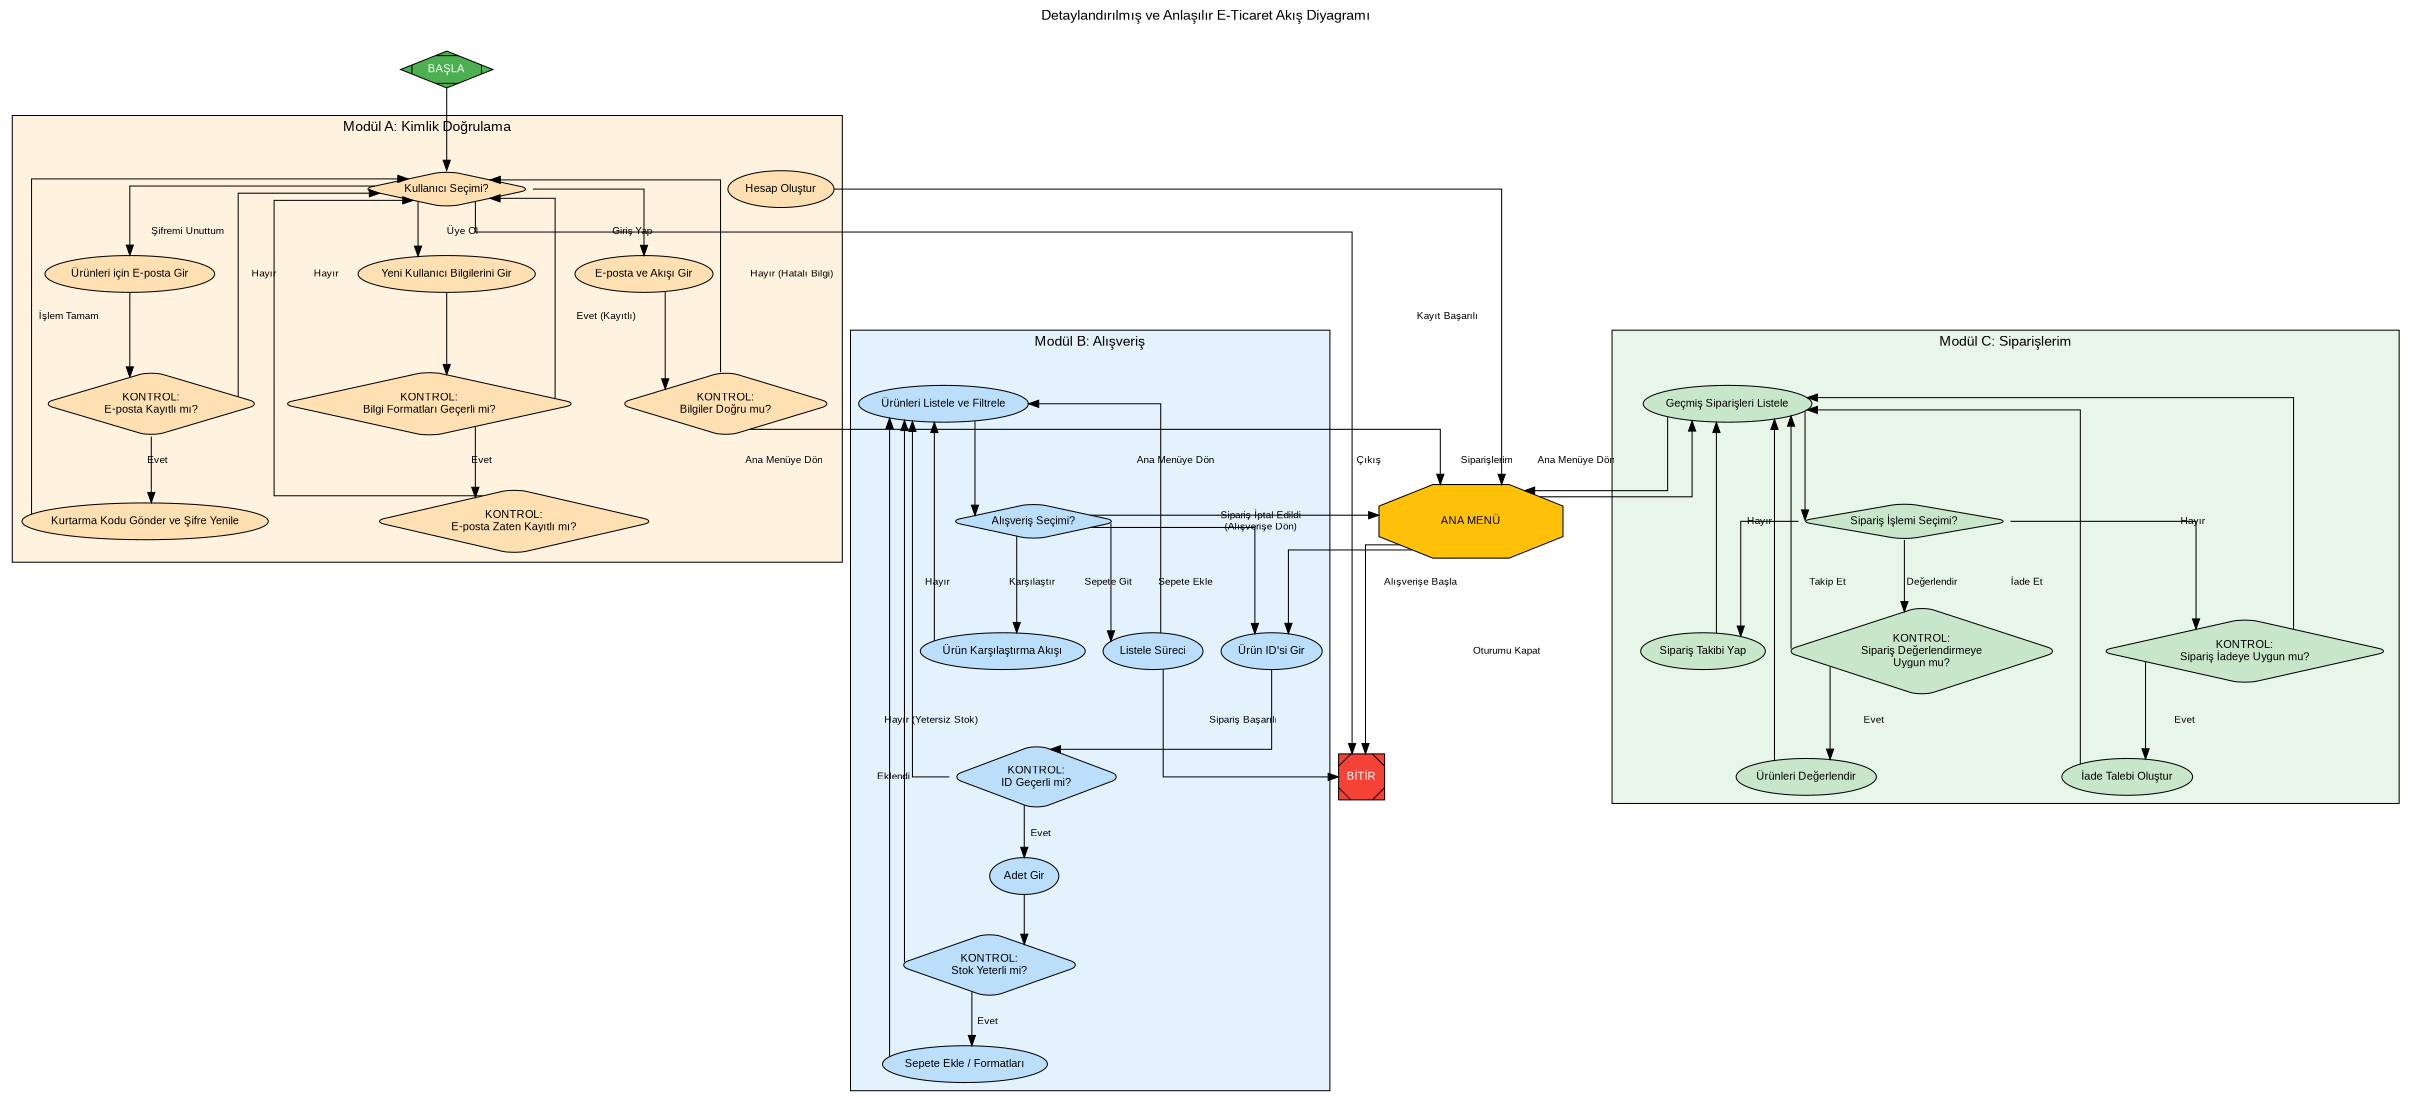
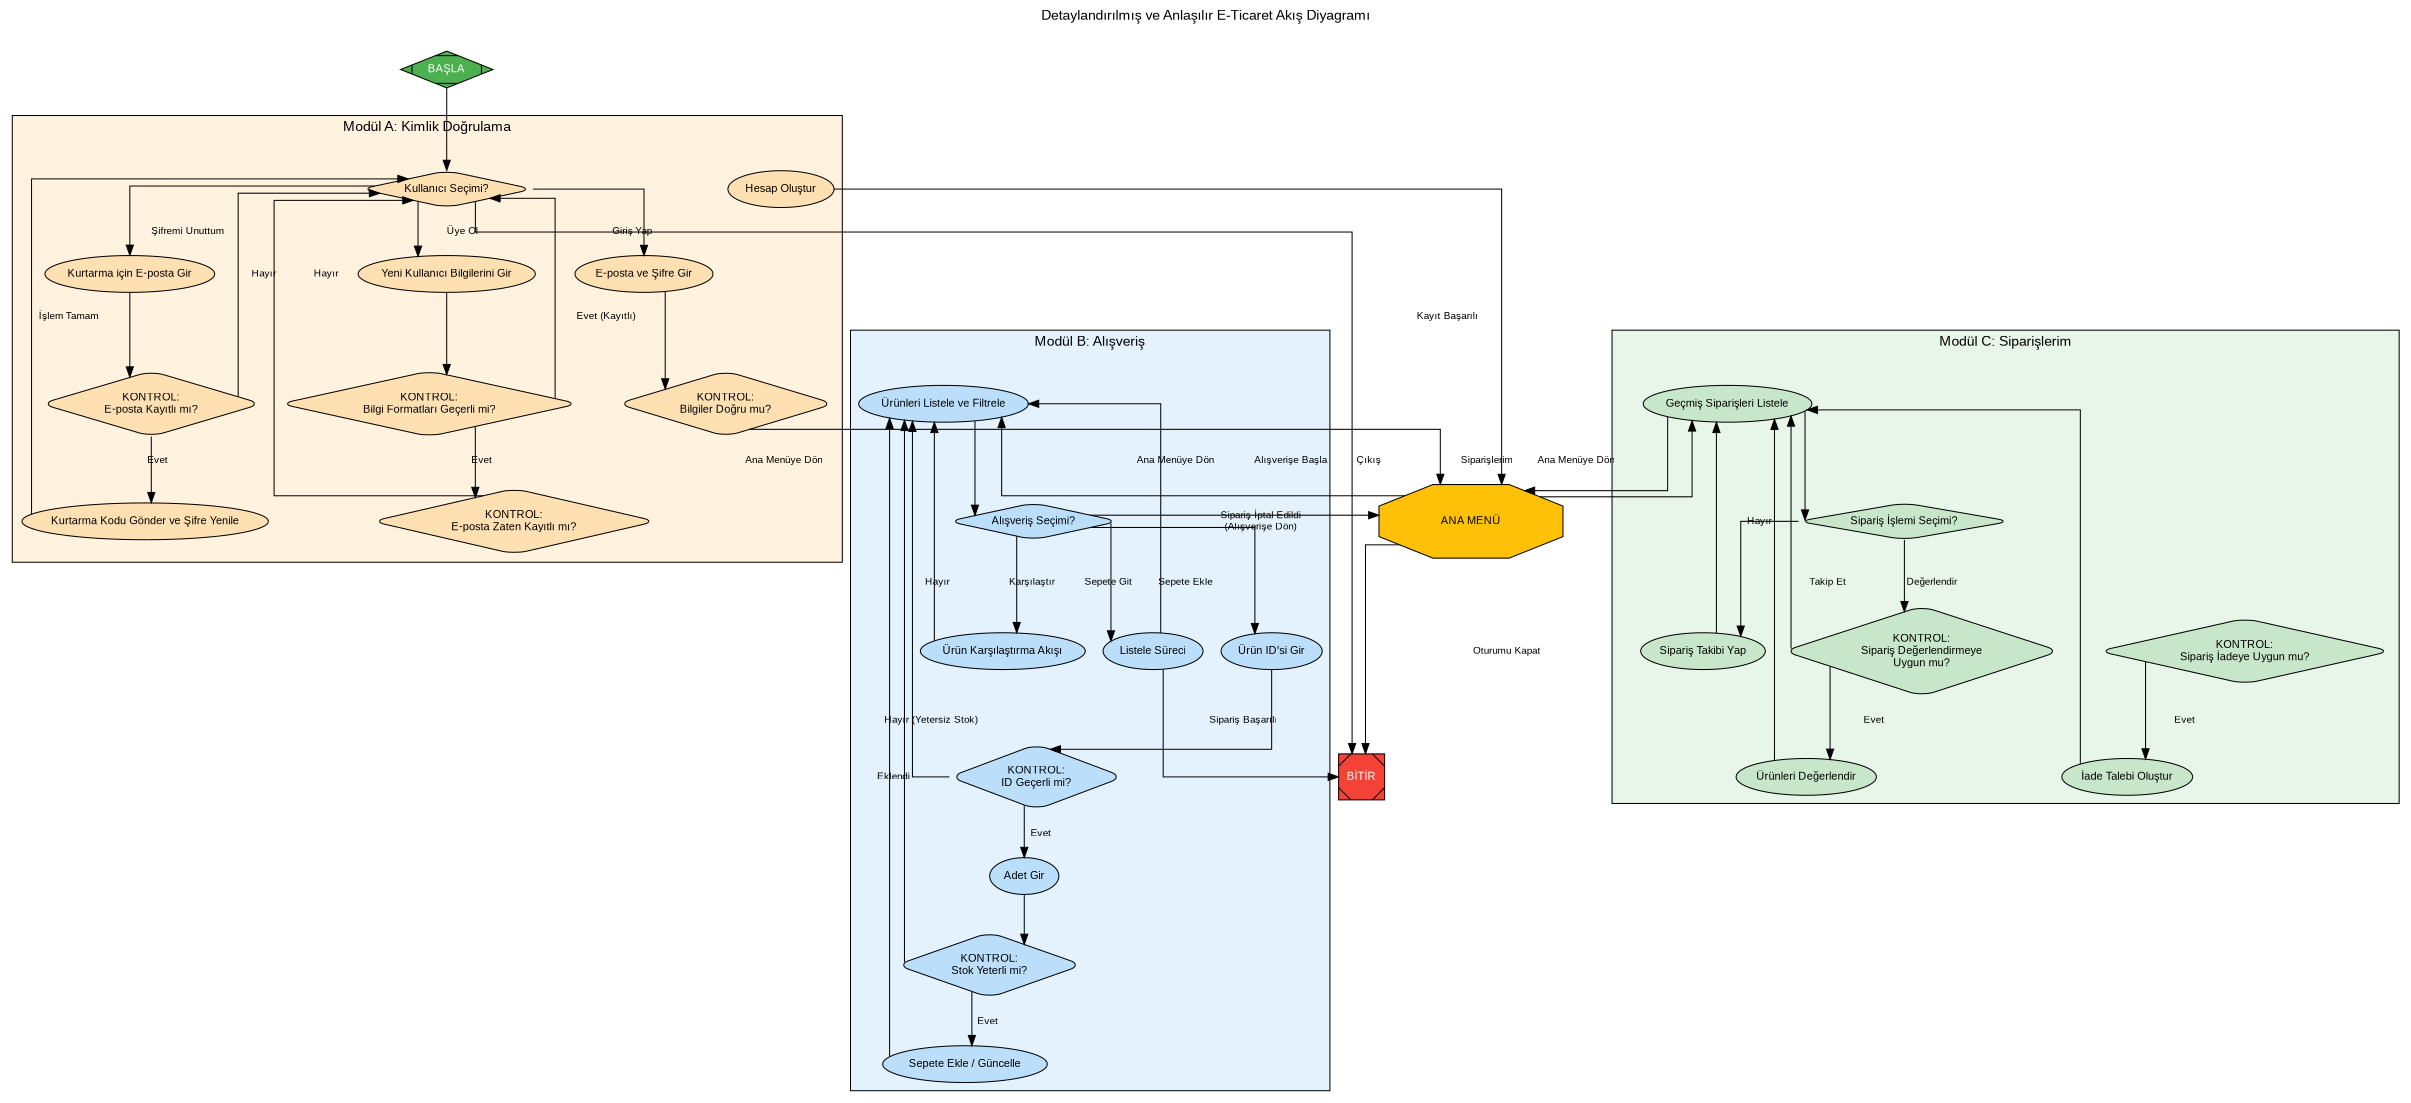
(707, 180) -> none
(130, 274) -> (130, 274)
(644, 274) -> (644, 274)
(2171, 398) -> none
(2152, 521) -> none
(1314, 550) -> (1169, 496)
(965, 1064) -> (965, 1064)
